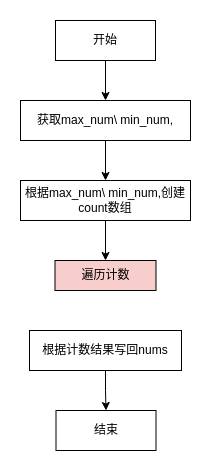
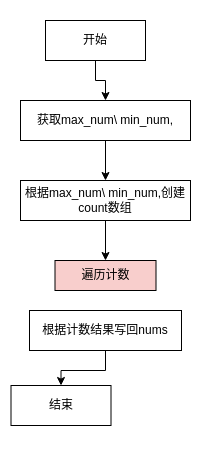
(106, 41) -> (96, 41)
(106, 351) -> (106, 331)
(106, 431) -> (61, 406)
